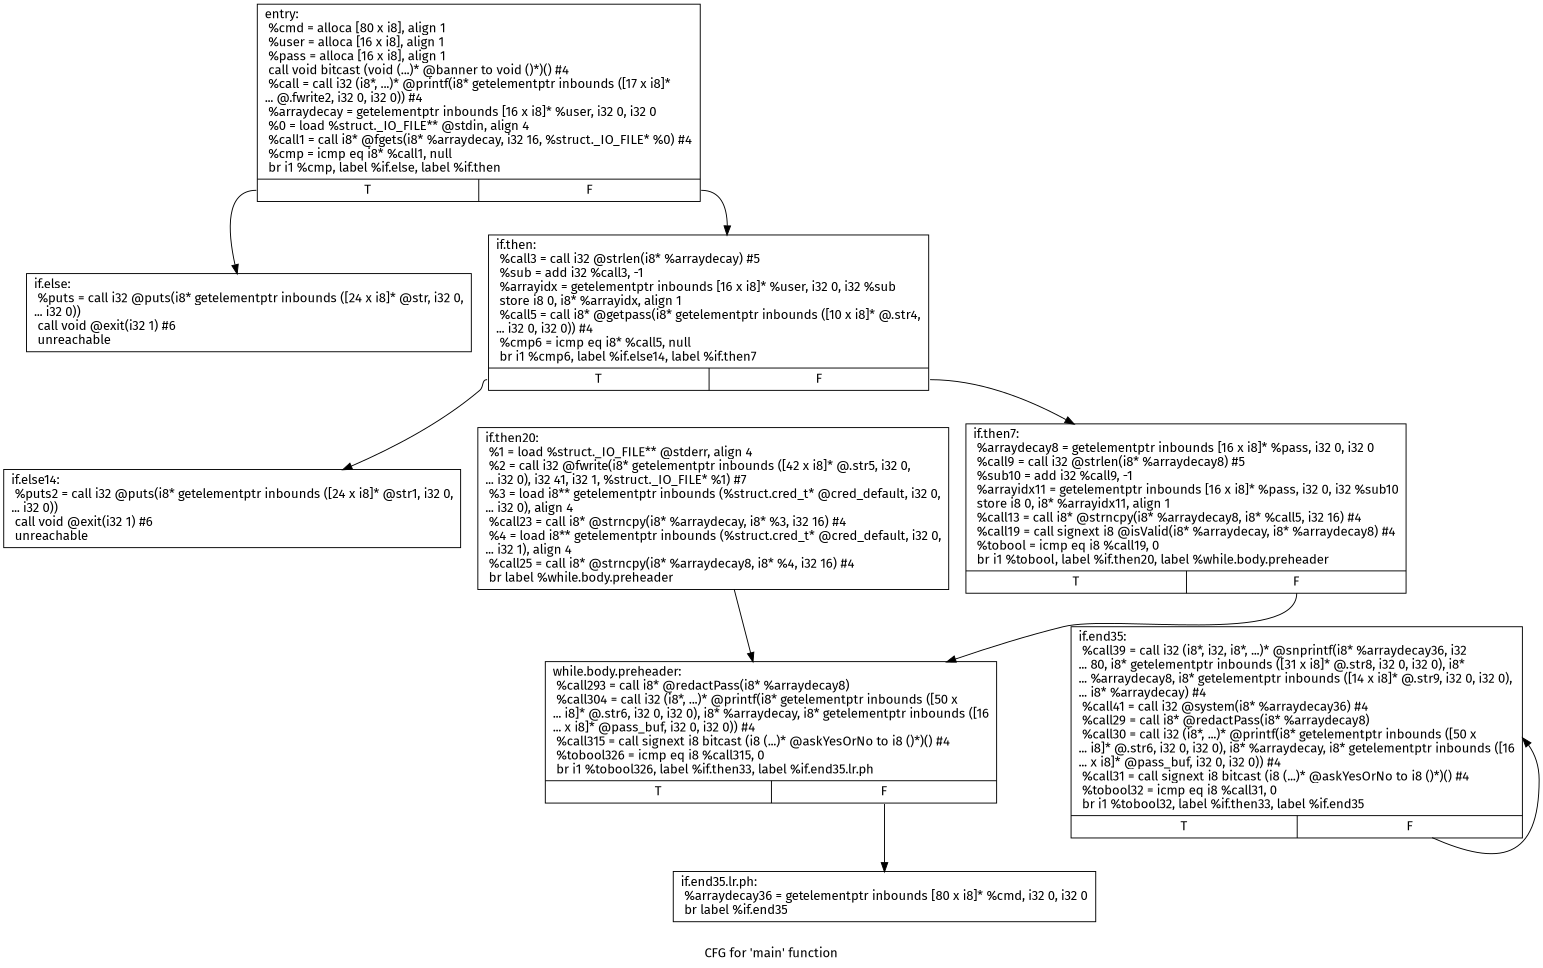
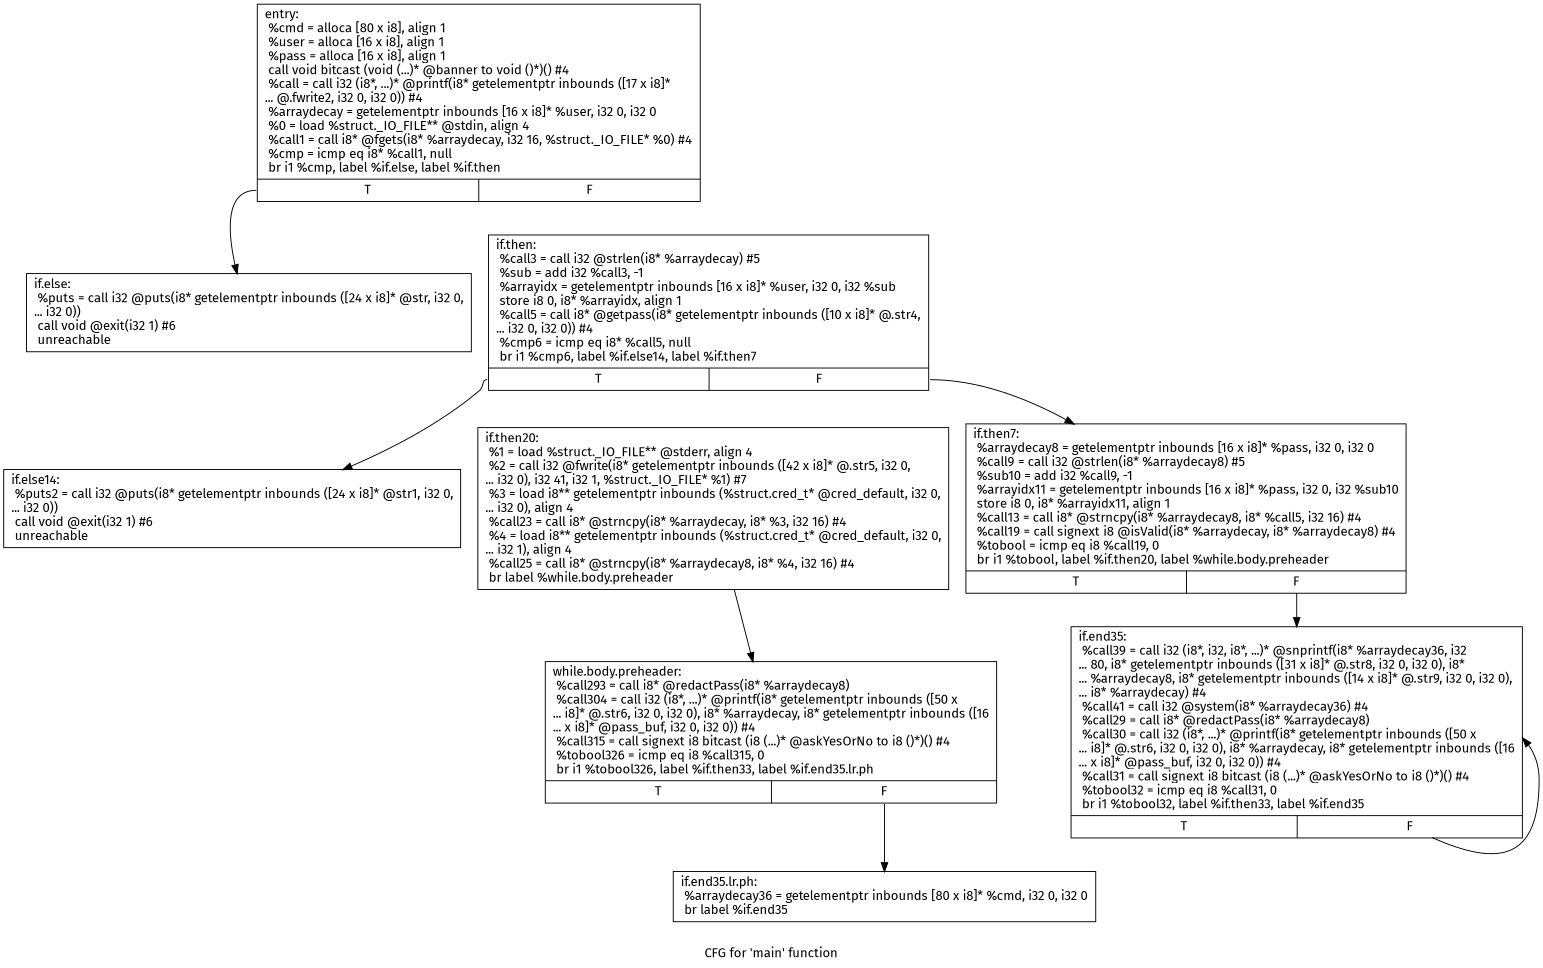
(722, 202) -> none
(1130, 624) -> (1297, 605)
